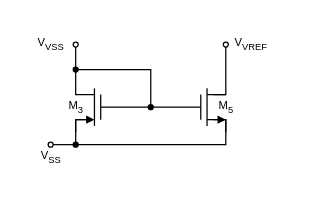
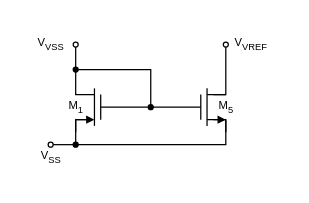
(76, 107) -> (76, 107)
